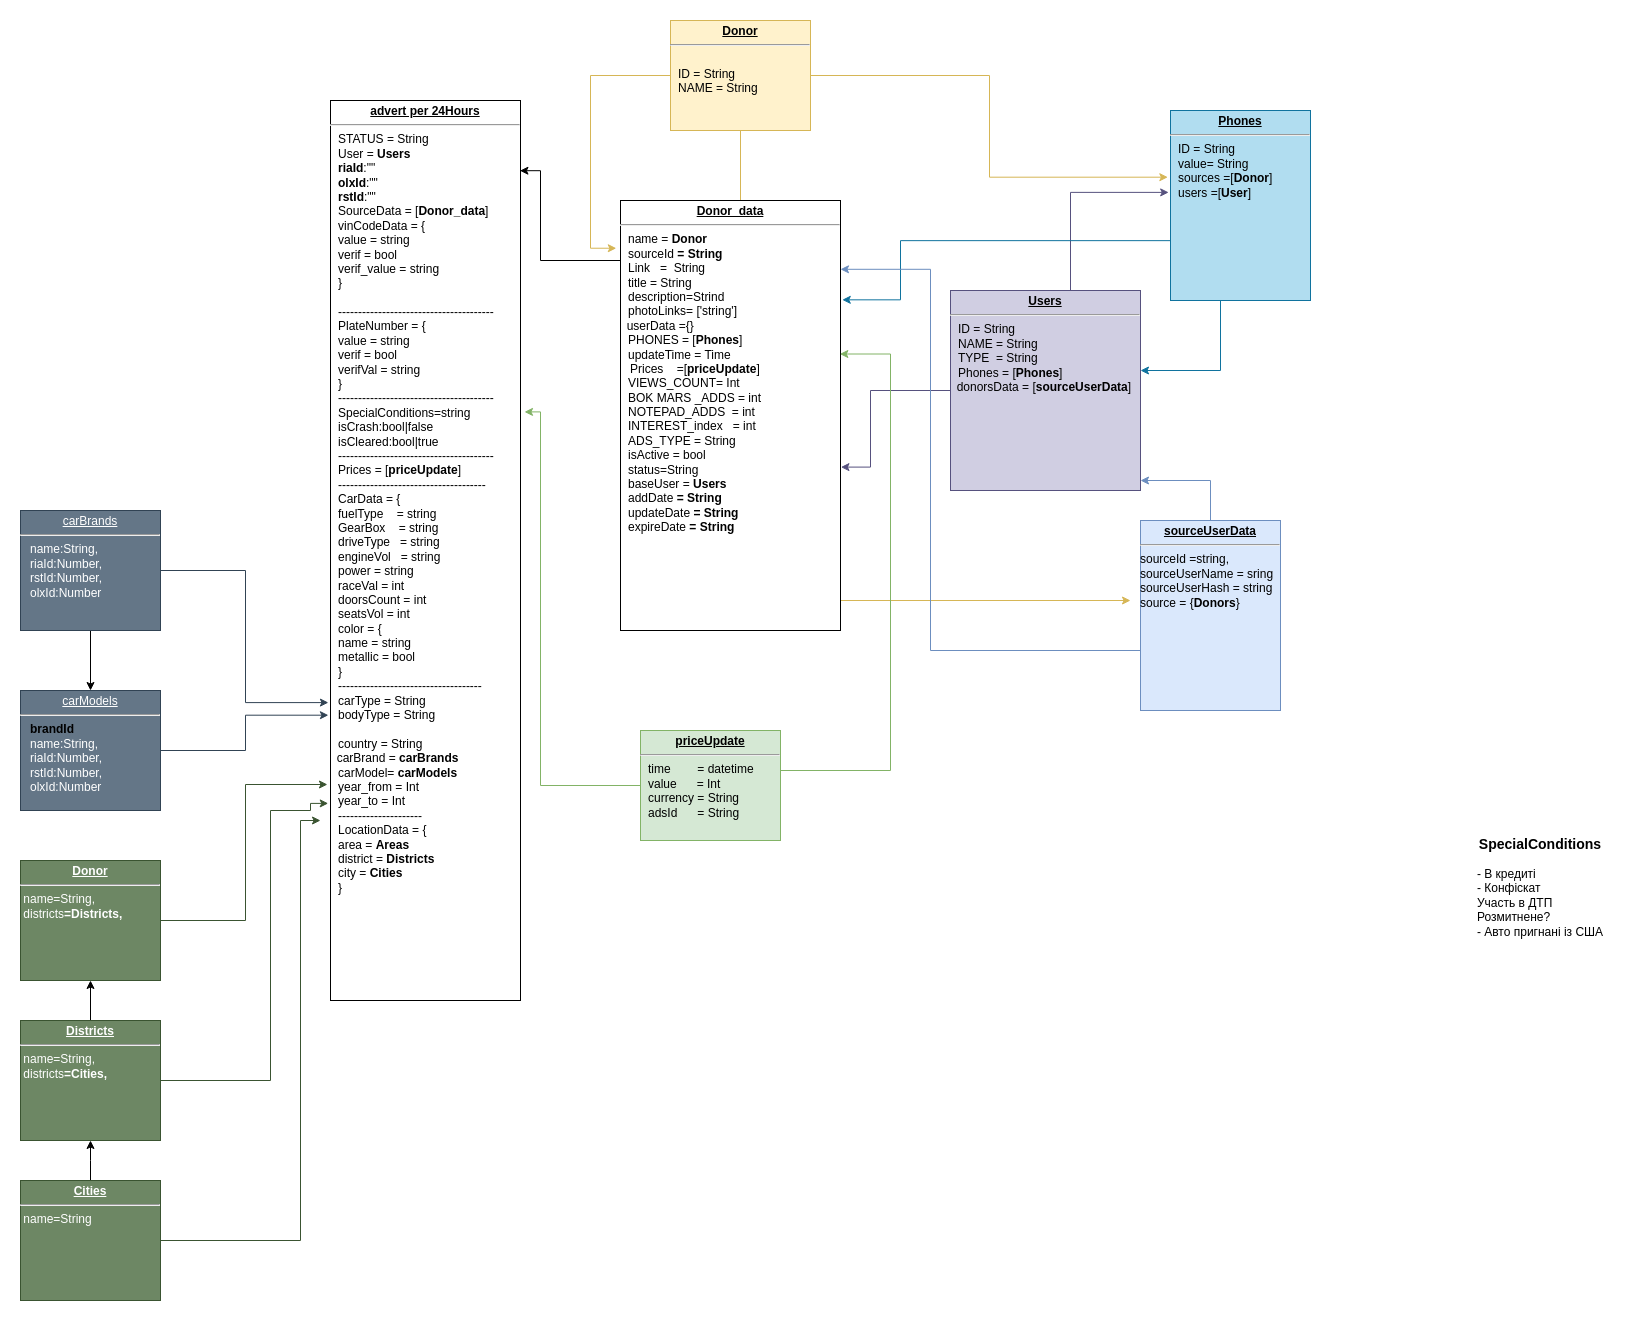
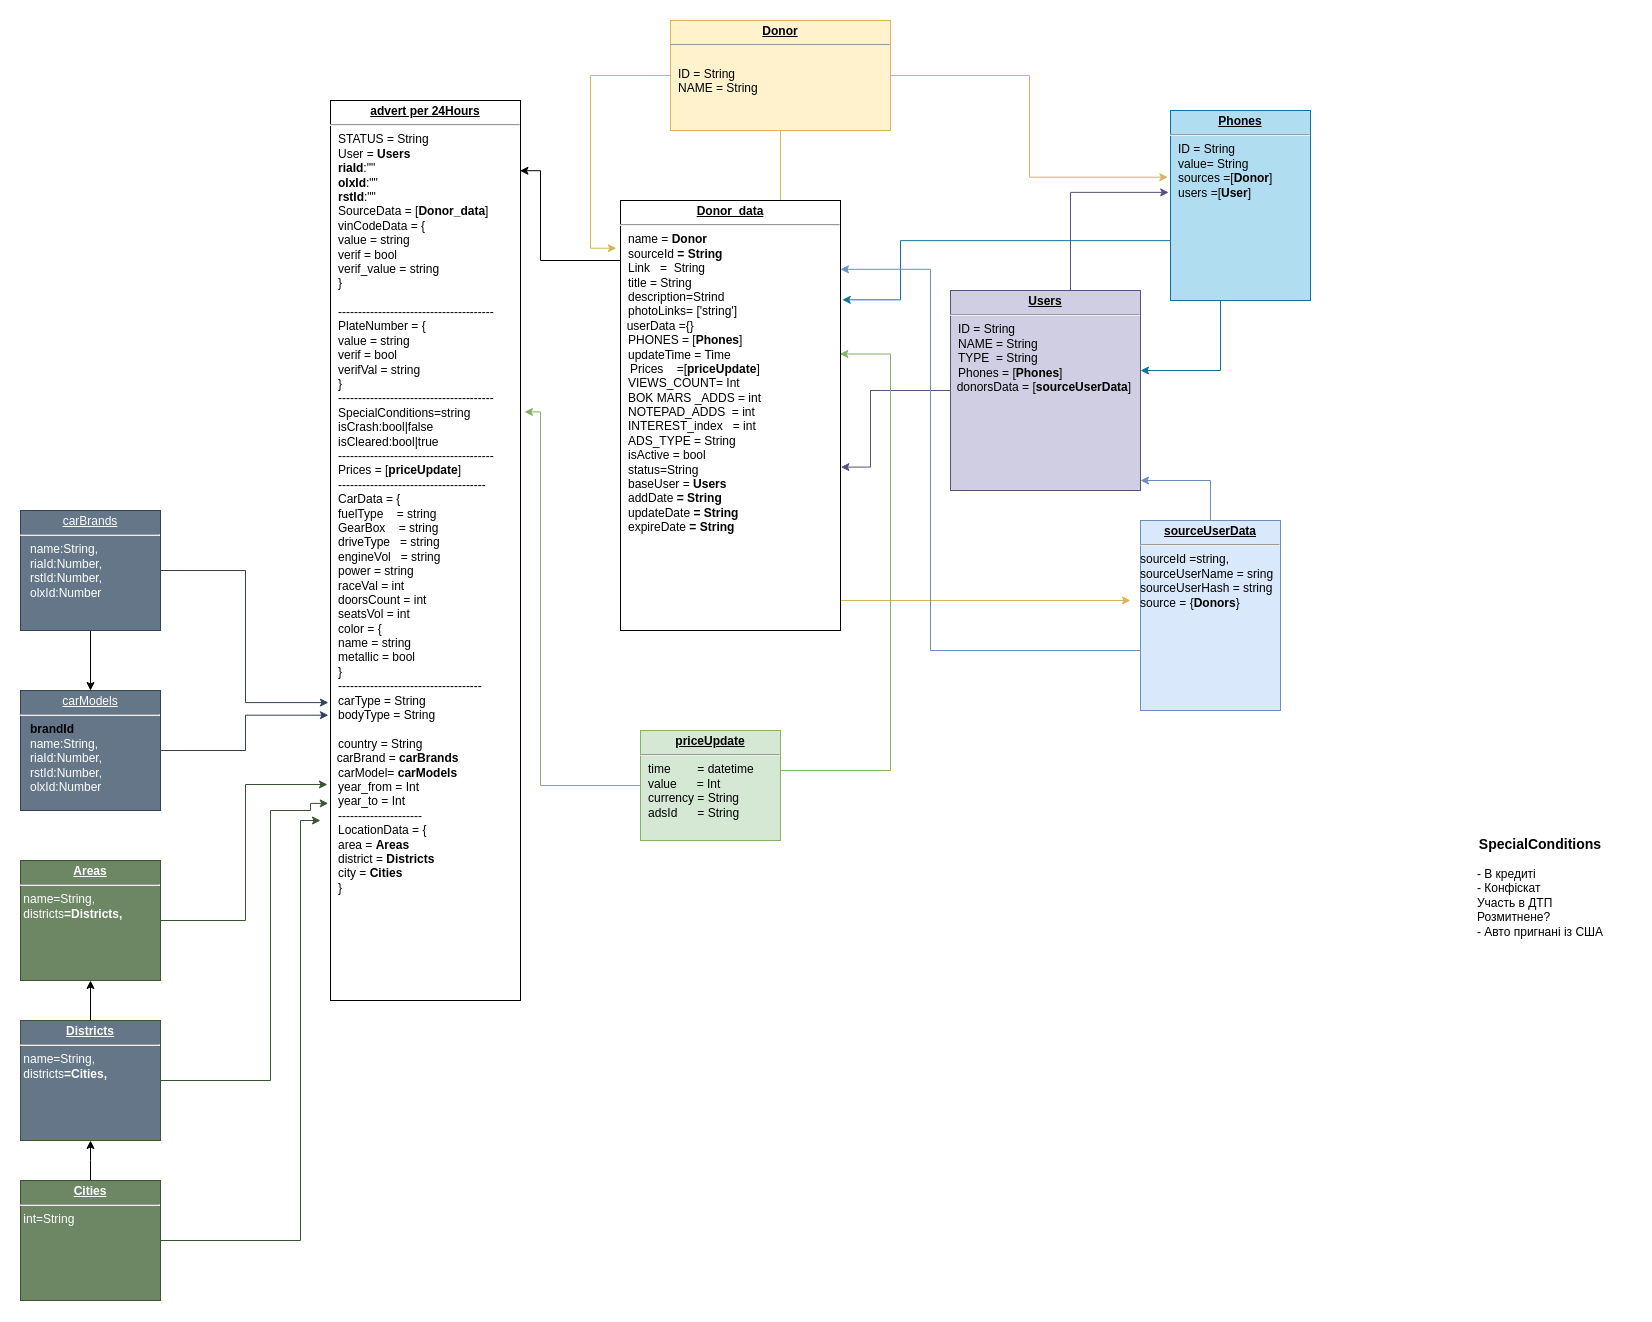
(741, 76) -> (781, 76)
(80, 882) -> (80, 882)
(91, 1081) -> (91, 1081)
(56, 1195) -> (51, 1195)
